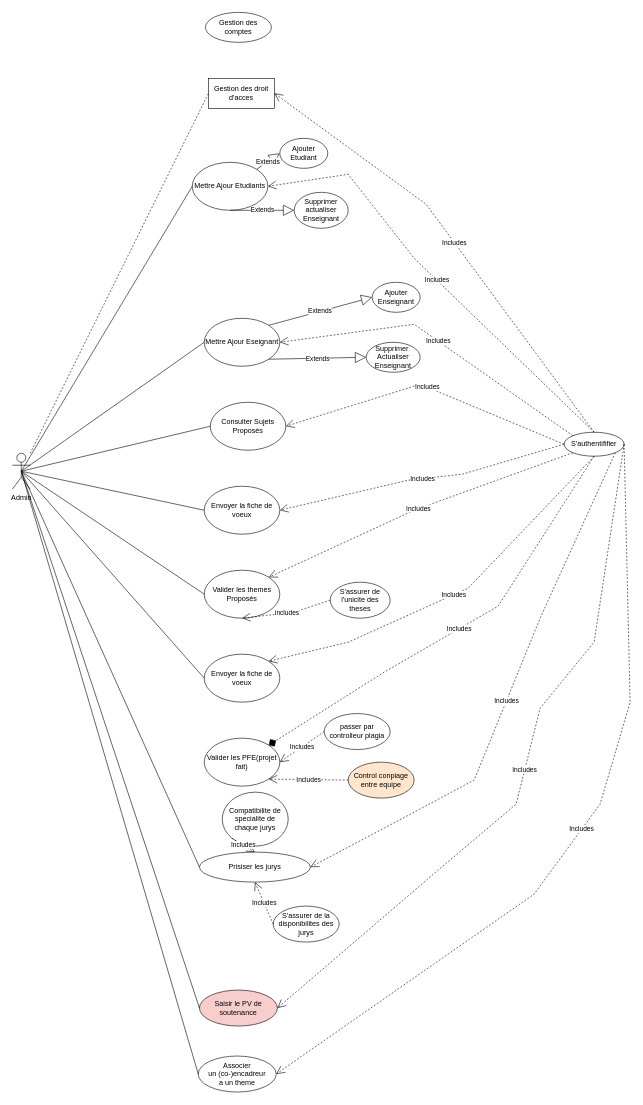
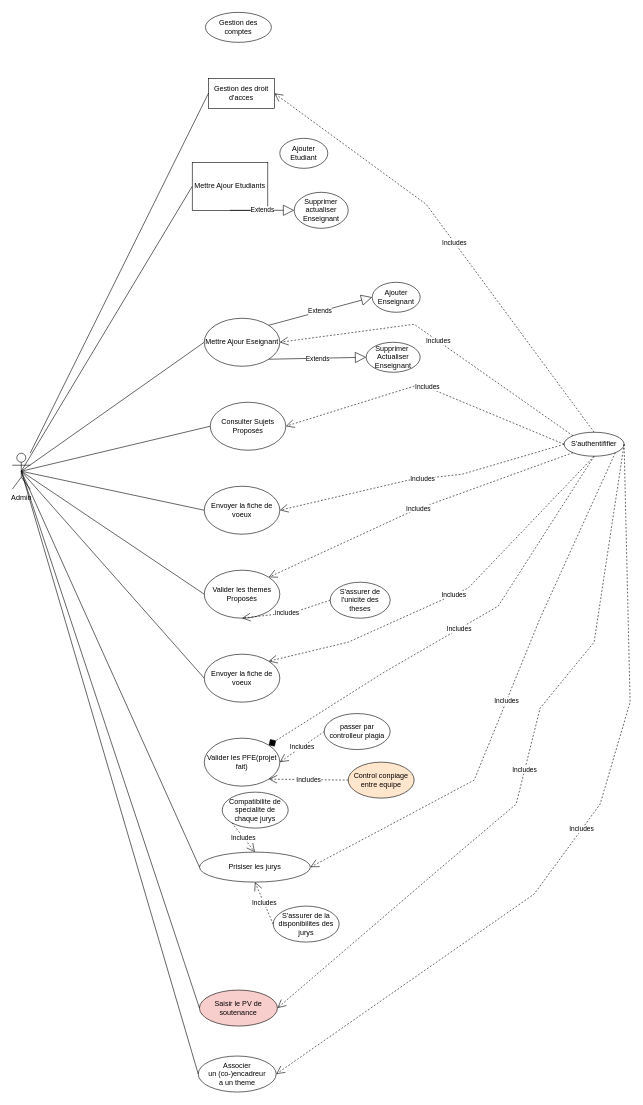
(263, 165) -> none
(230, 186) -> (230, 186)
(376, 209) -> none
(120, 271) -> (120, 271)
(255, 819) -> (255, 810)
